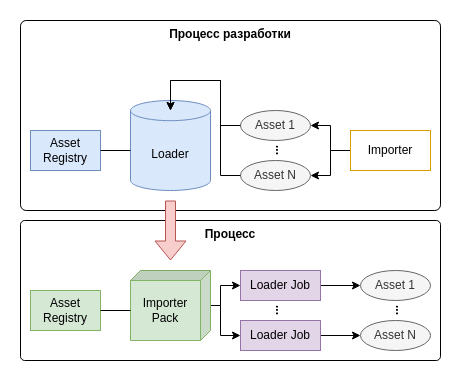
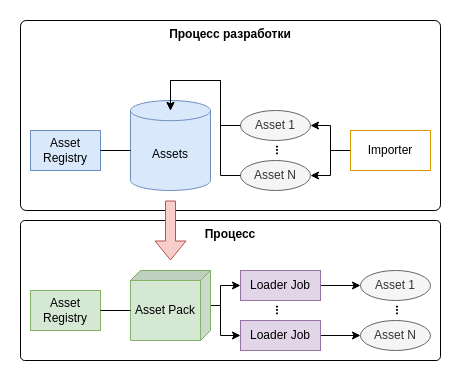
(171, 155) -> (171, 155)
(166, 311) -> (166, 311)
